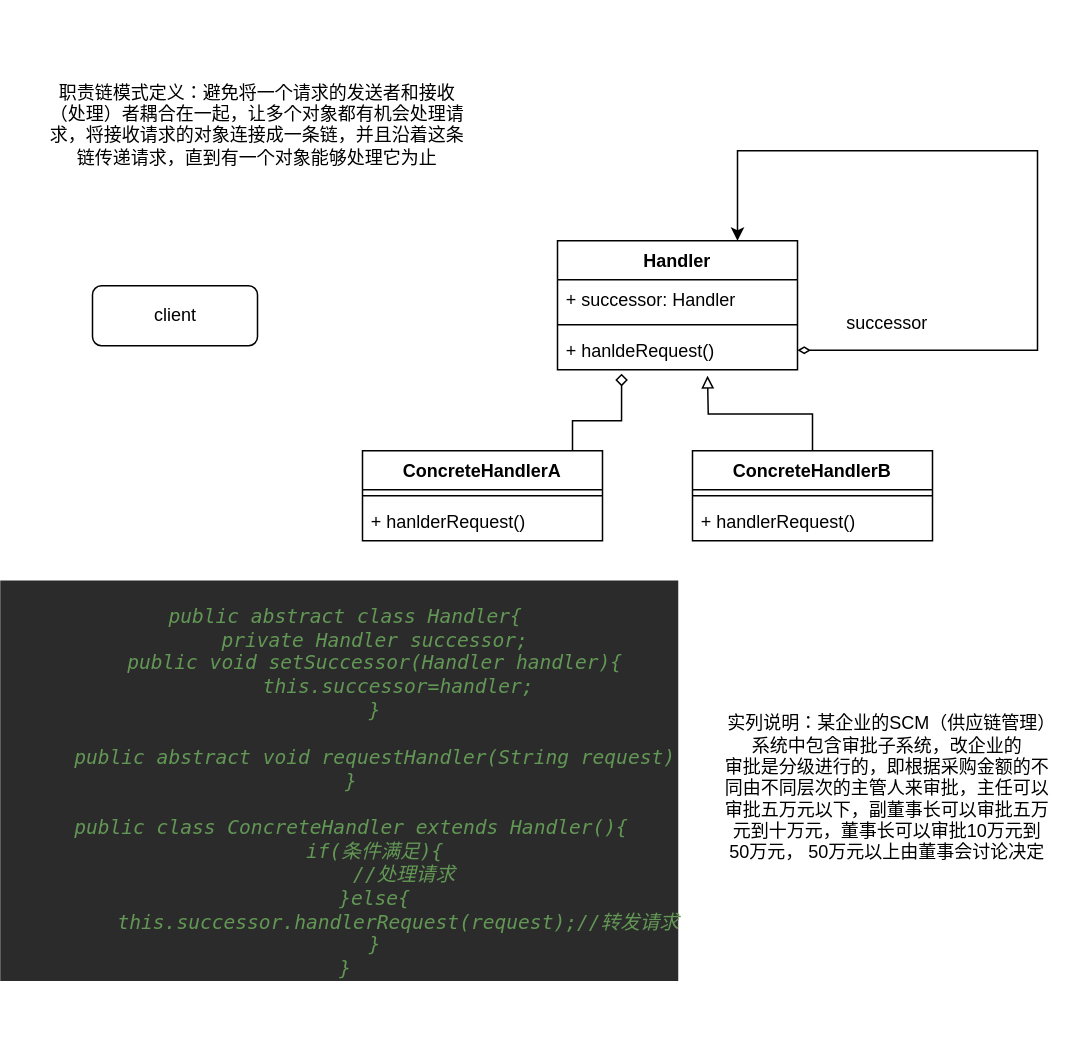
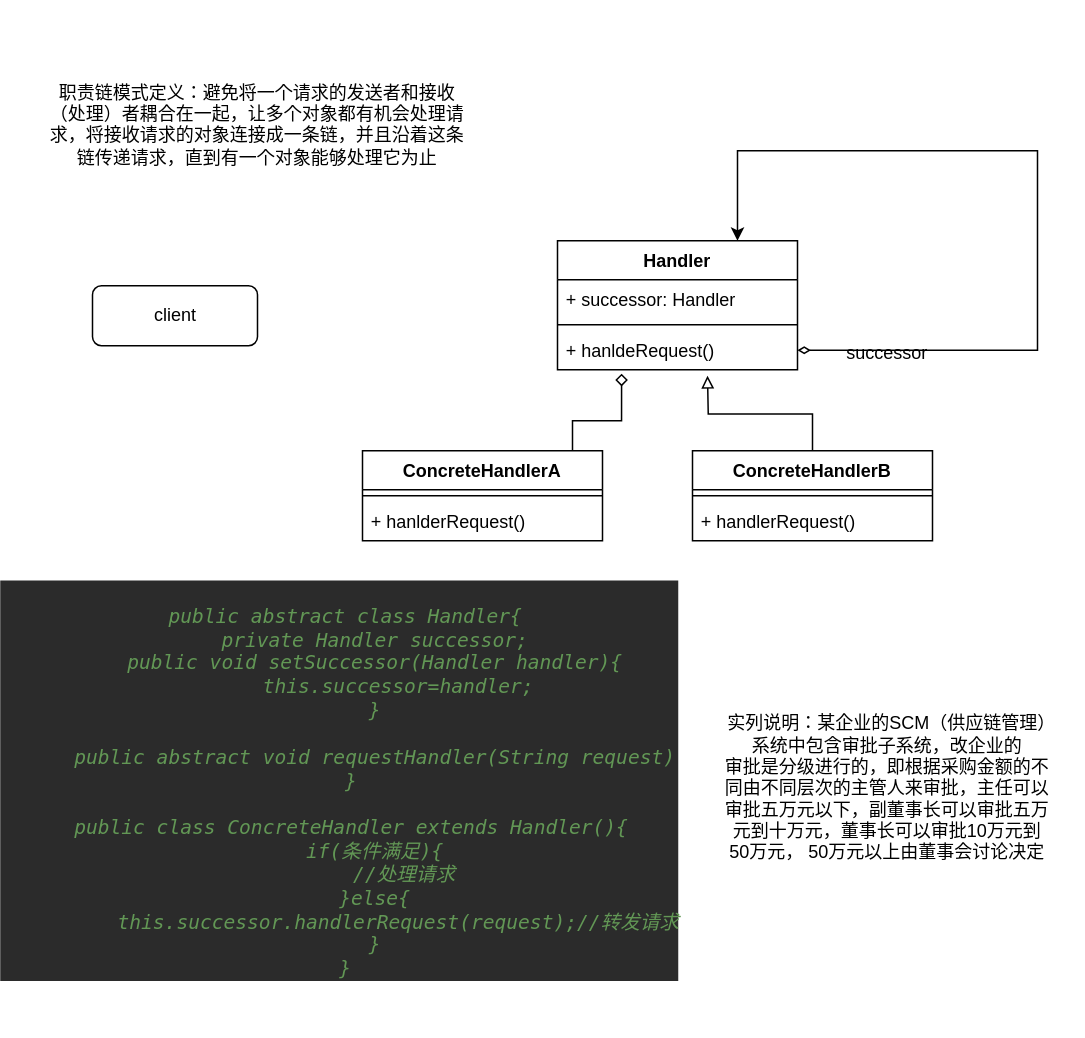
(887, 323) -> (887, 353)
